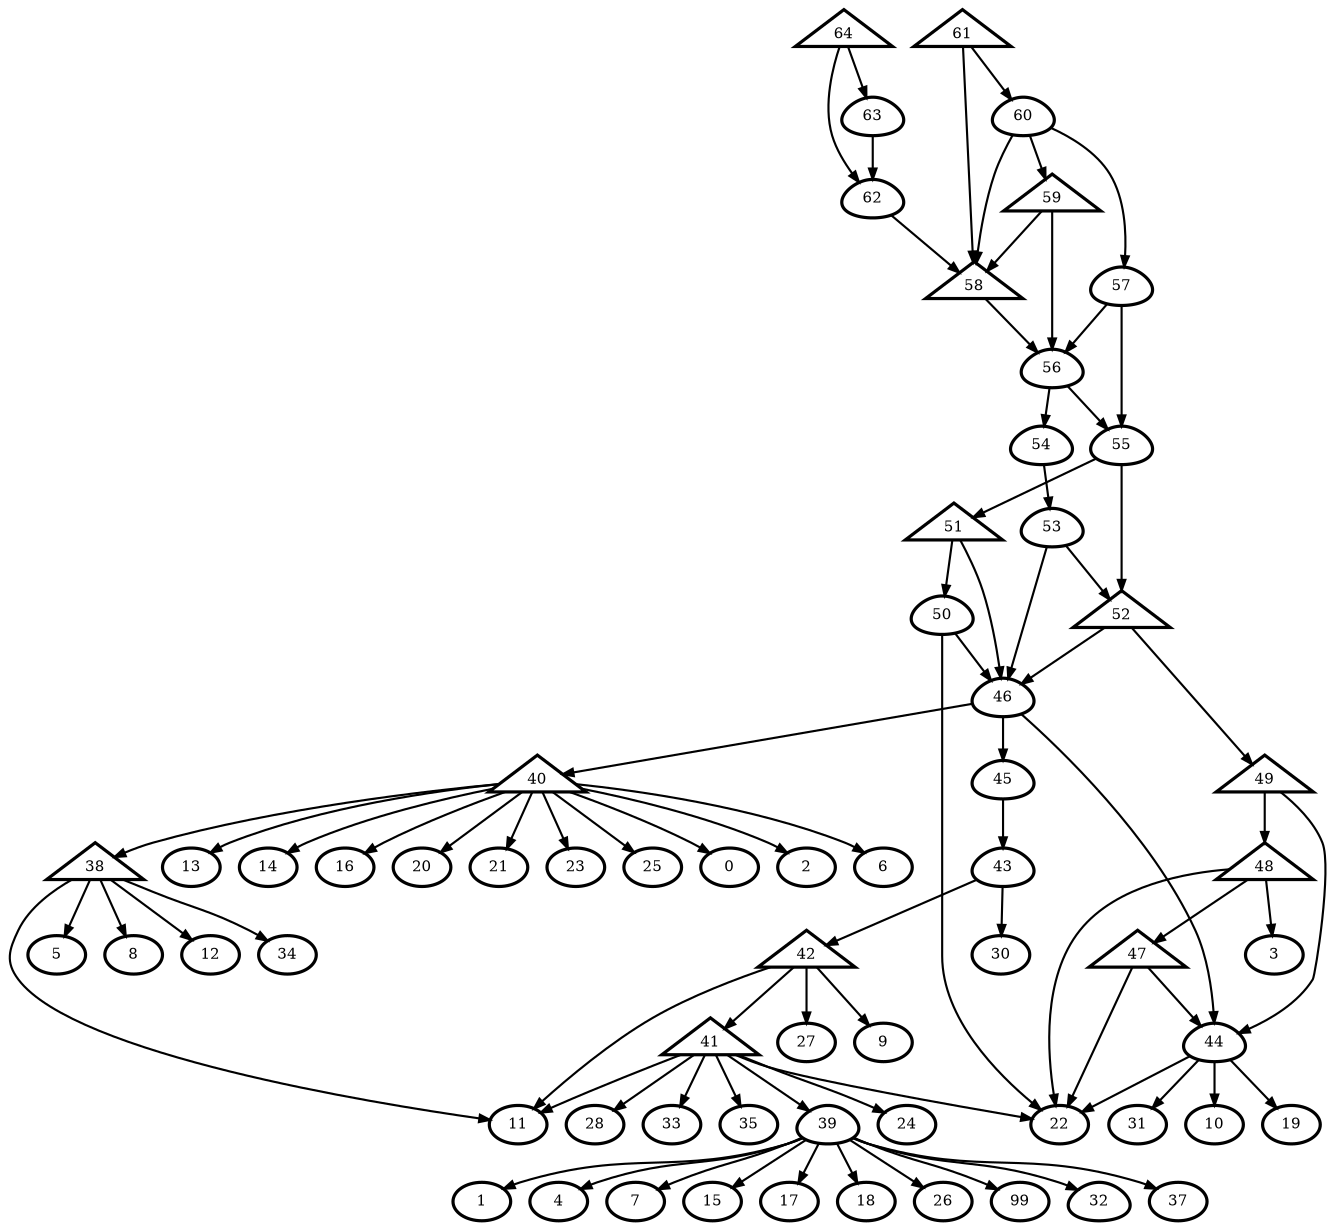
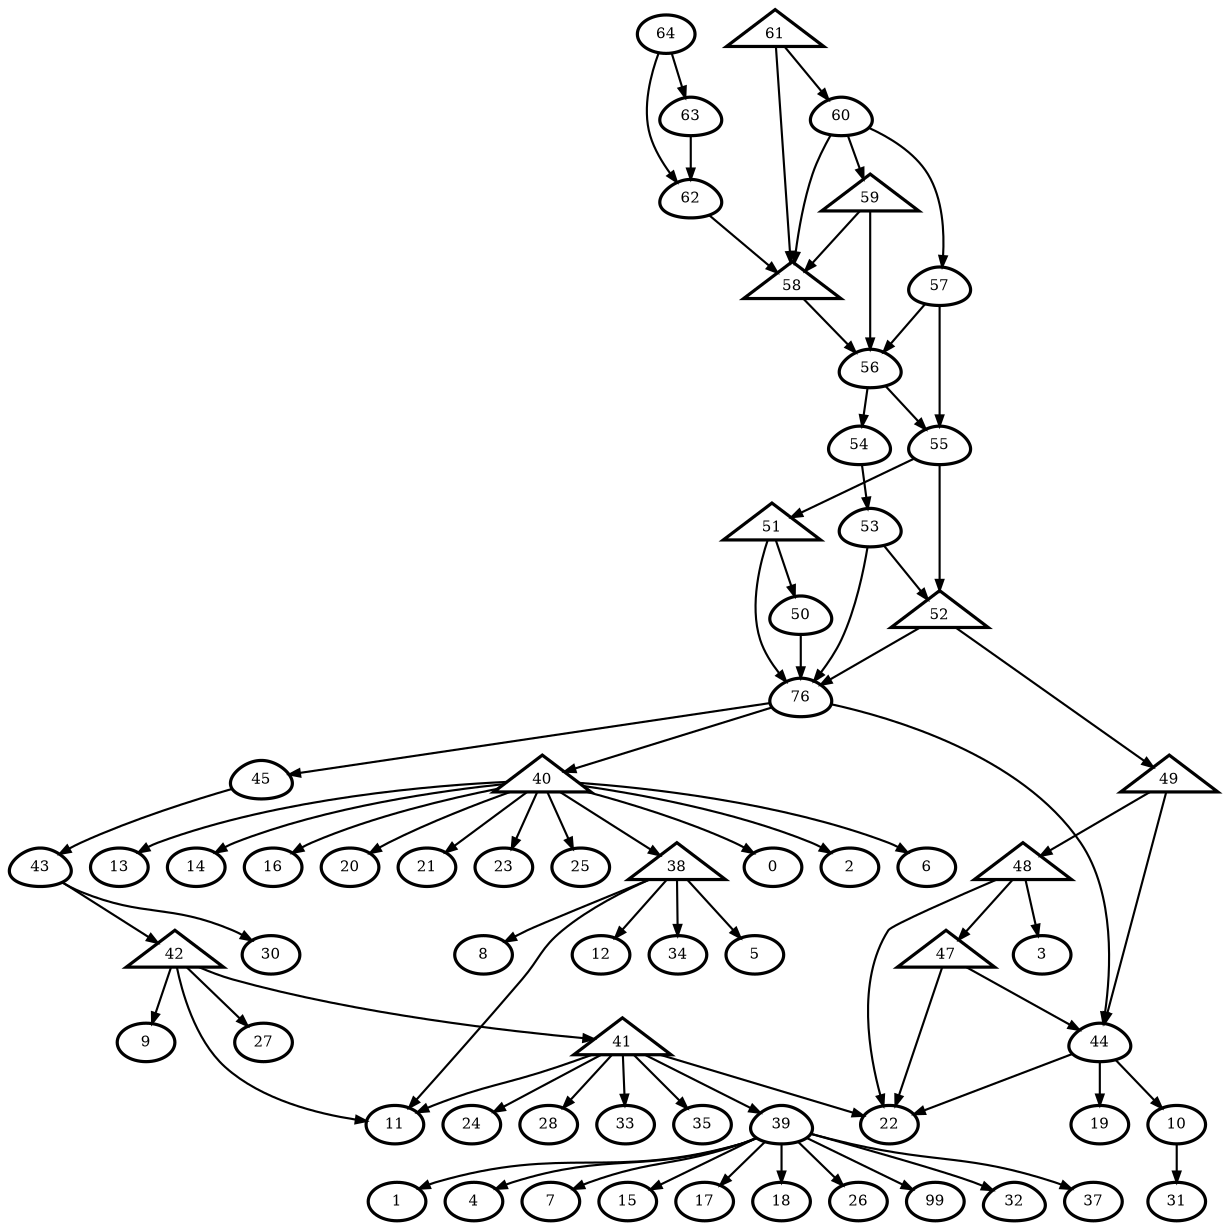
(844, 34) -> (666, 34)
(1003, 697) -> (801, 697)
(942, 884) -> none
(1179, 1080) -> (1177, 1158)
